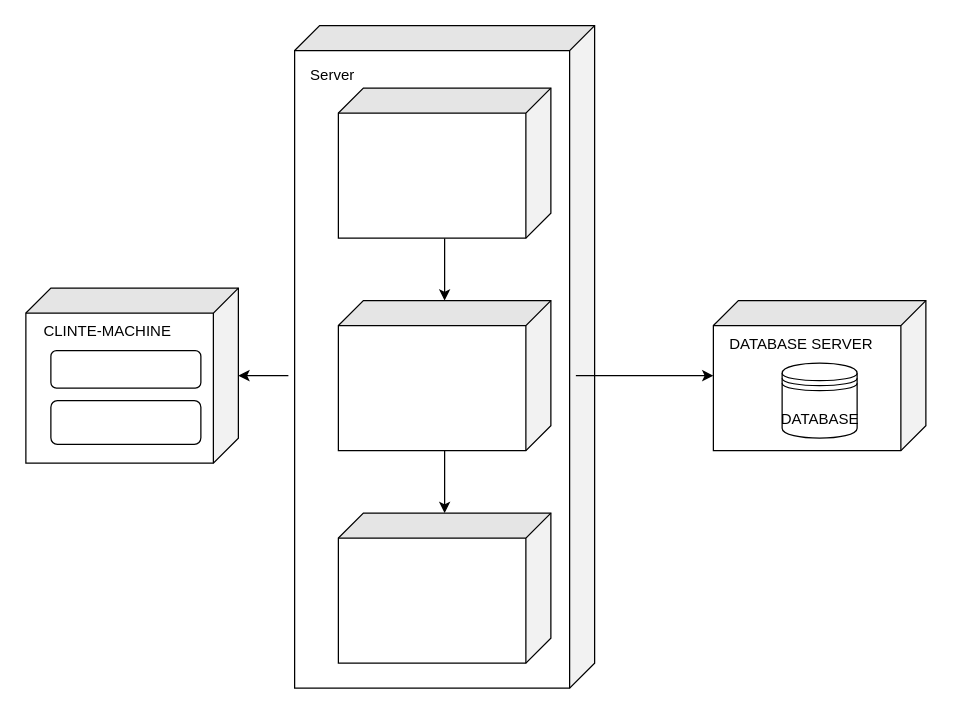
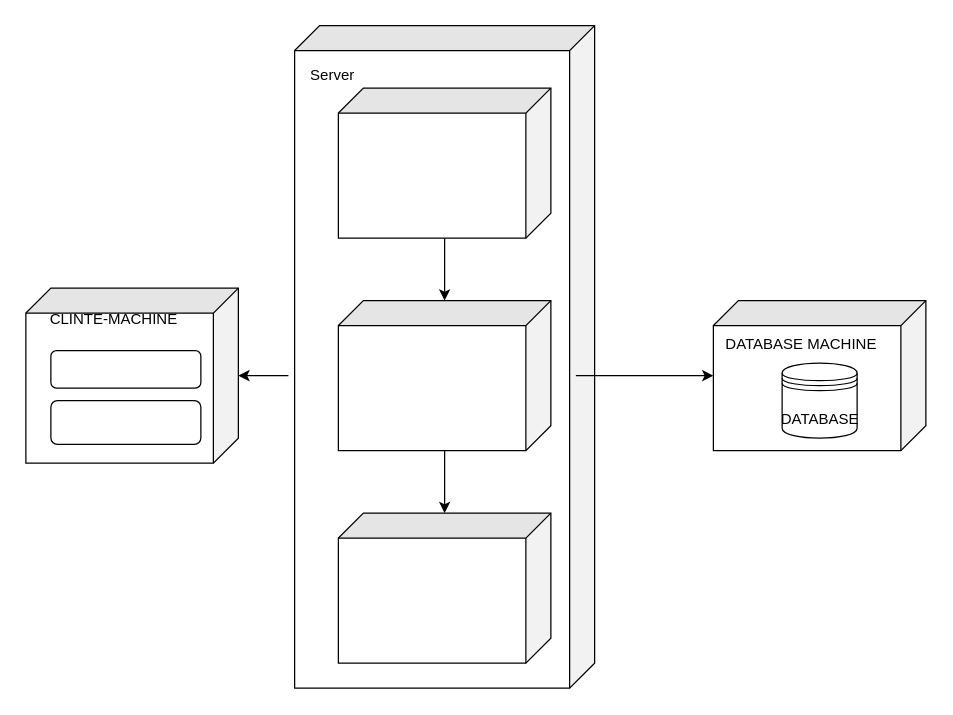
(107, 332) -> (113, 319)
(801, 344) -> (801, 344)
